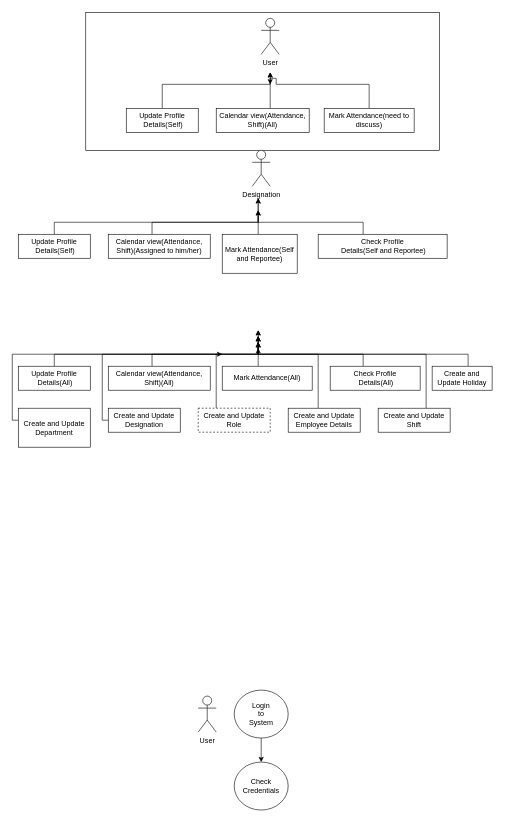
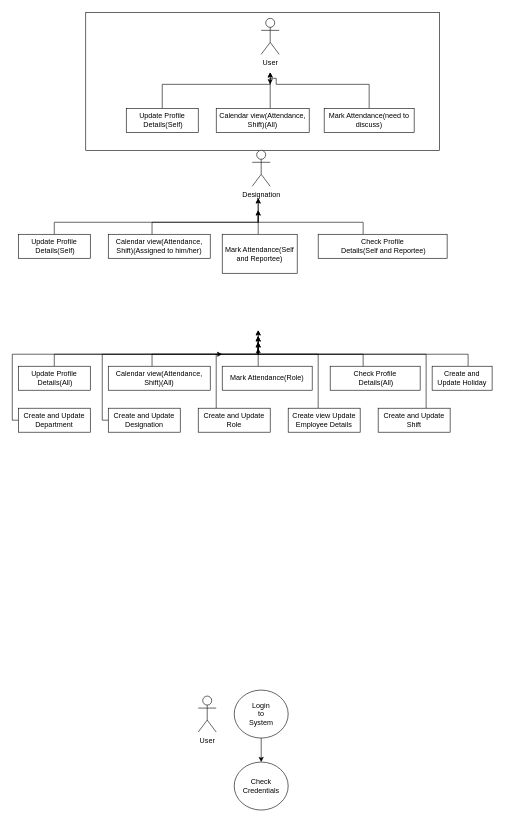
(267, 378) -> (267, 378)
(234, 420) -> (234, 420)
(324, 420) -> (324, 420)
(54, 428) -> (54, 420)
